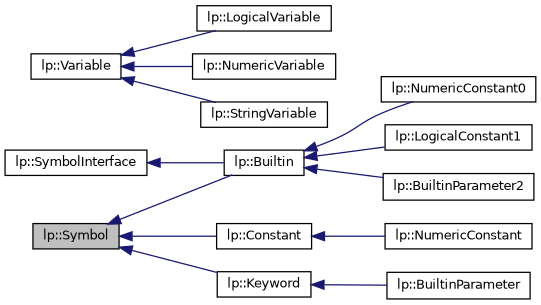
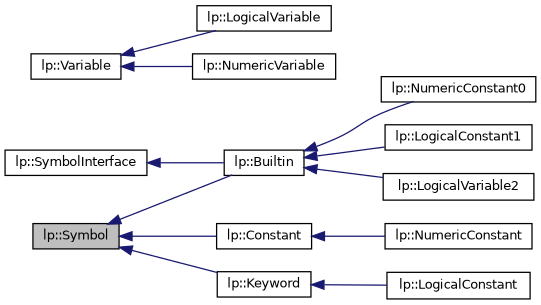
(264, 115) -> none
(459, 187) -> (459, 187)
(459, 286) -> (459, 286)
